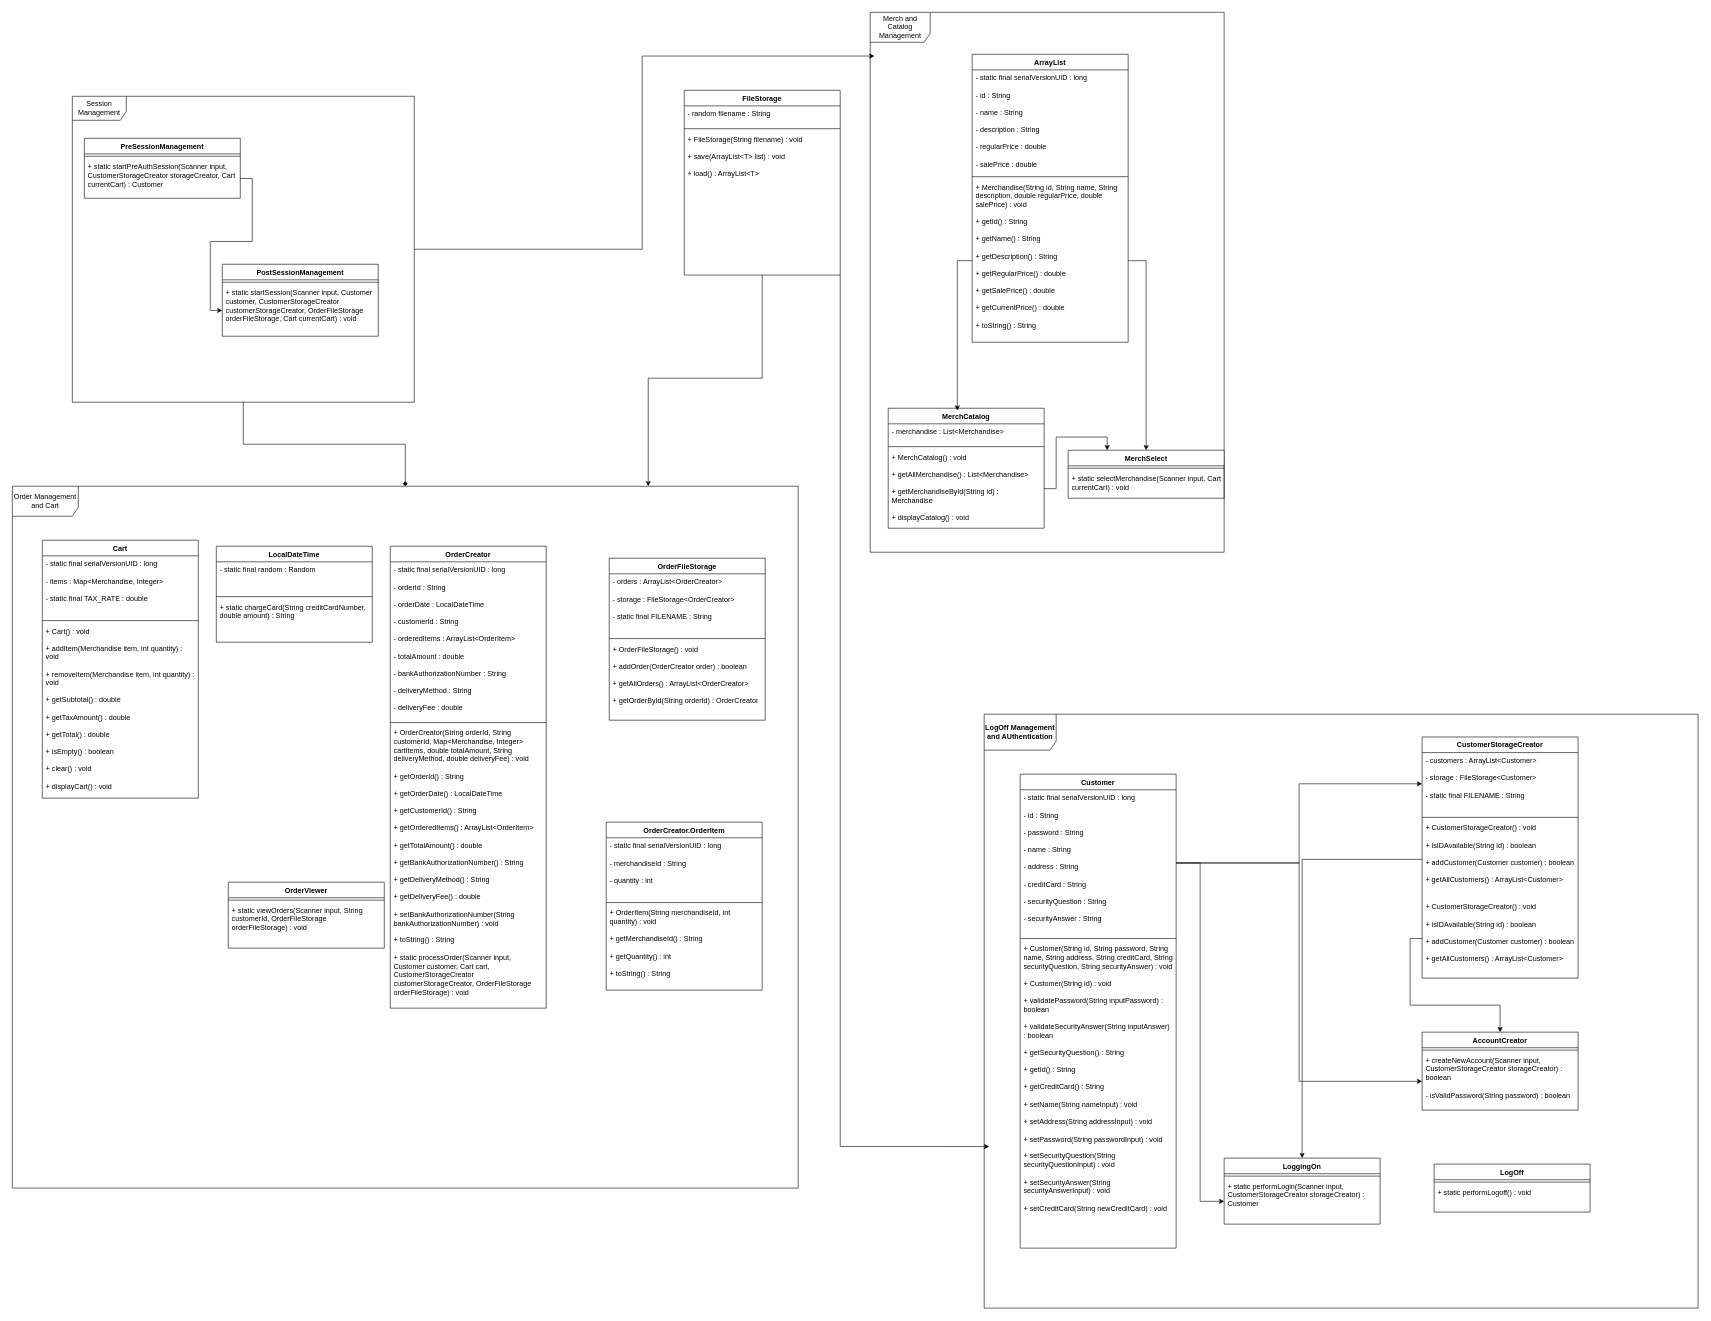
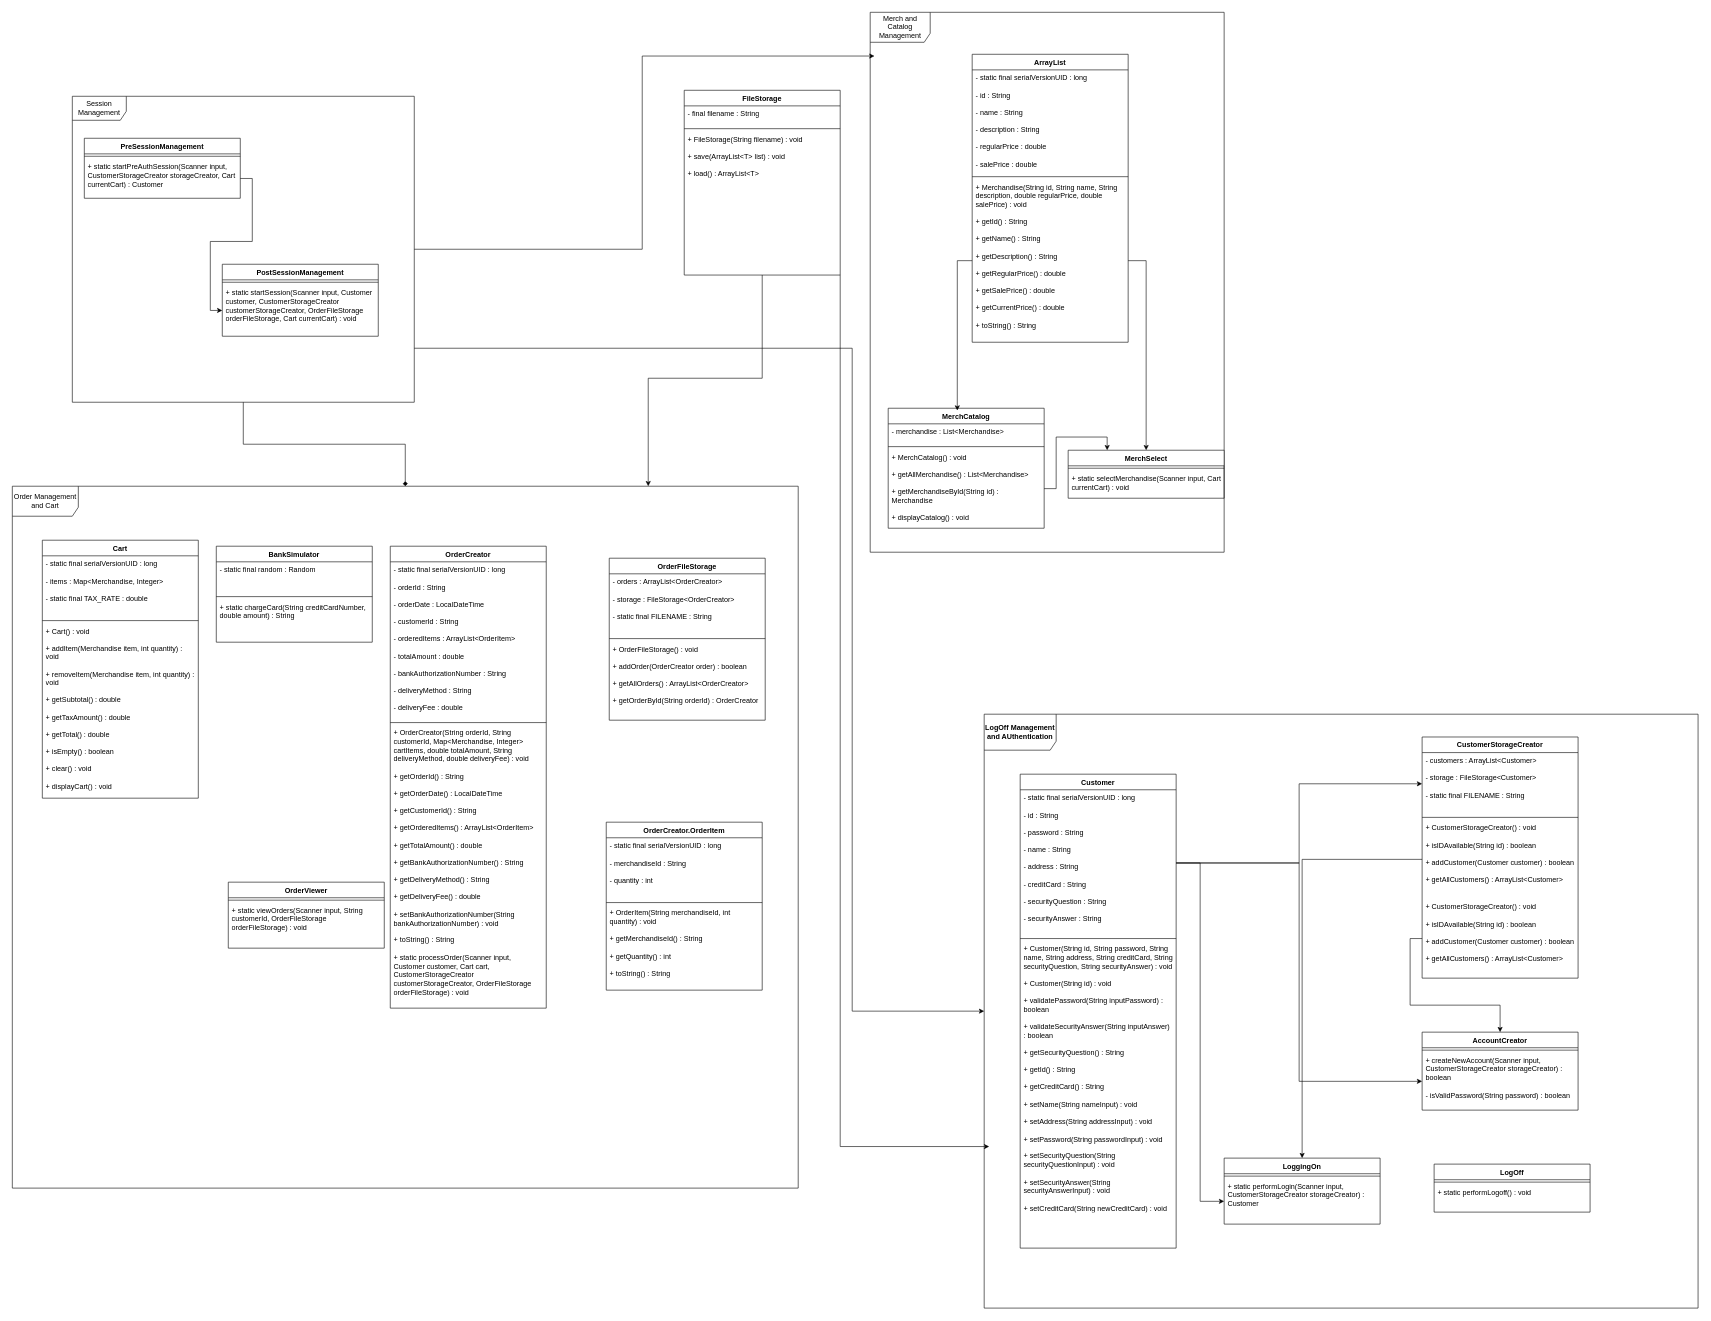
(733, 114) -> (729, 114)
none -> (851, 348)
(294, 555) -> (294, 555)
